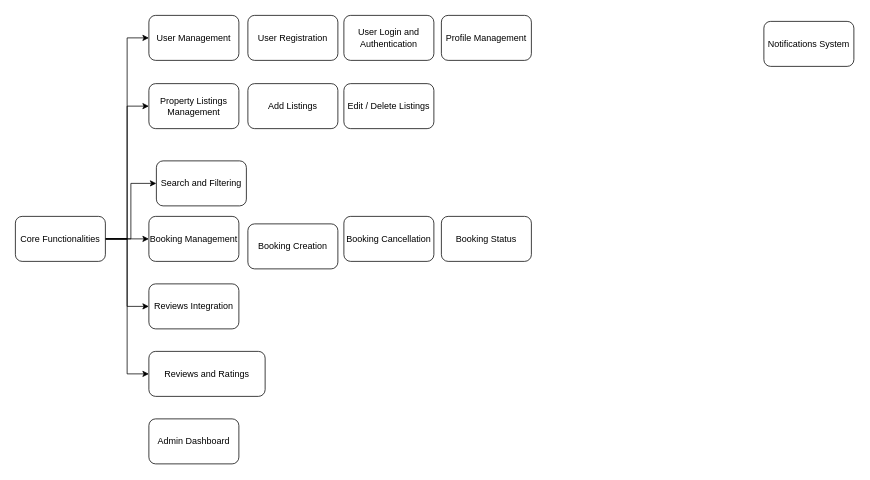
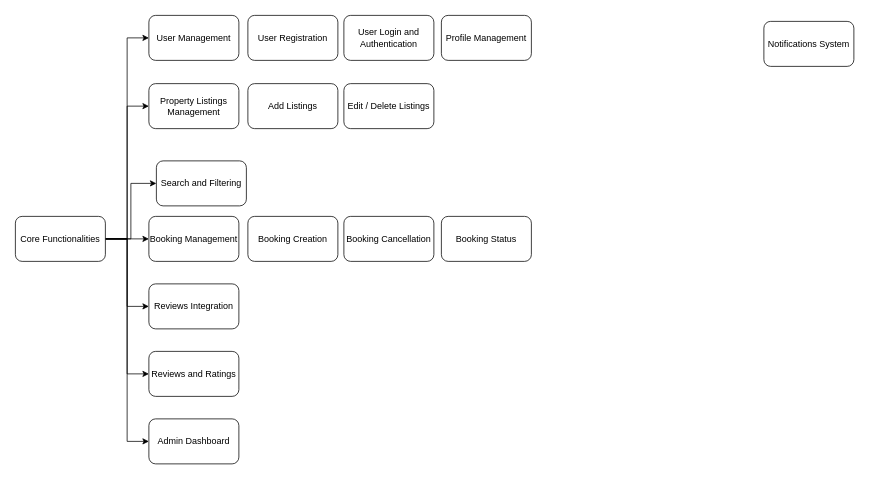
(293, 246) -> (293, 239)
(207, 374) -> (194, 374)
none -> (133, 441)
